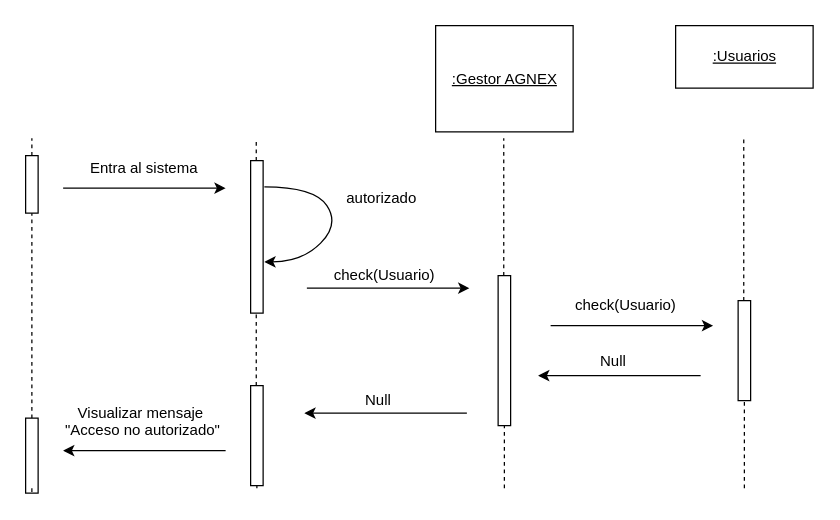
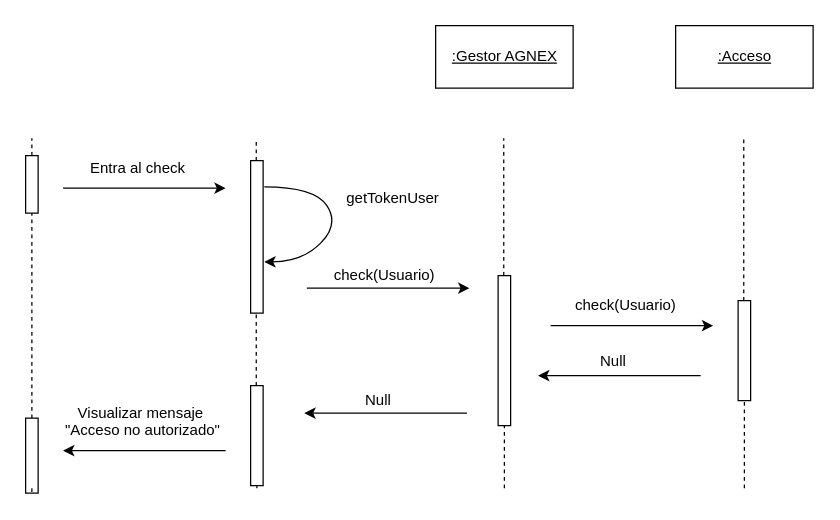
(745, 57) -> (745, 57)
(504, 79) -> (504, 57)
(150, 168) -> (144, 168)
(387, 198) -> (397, 198)
